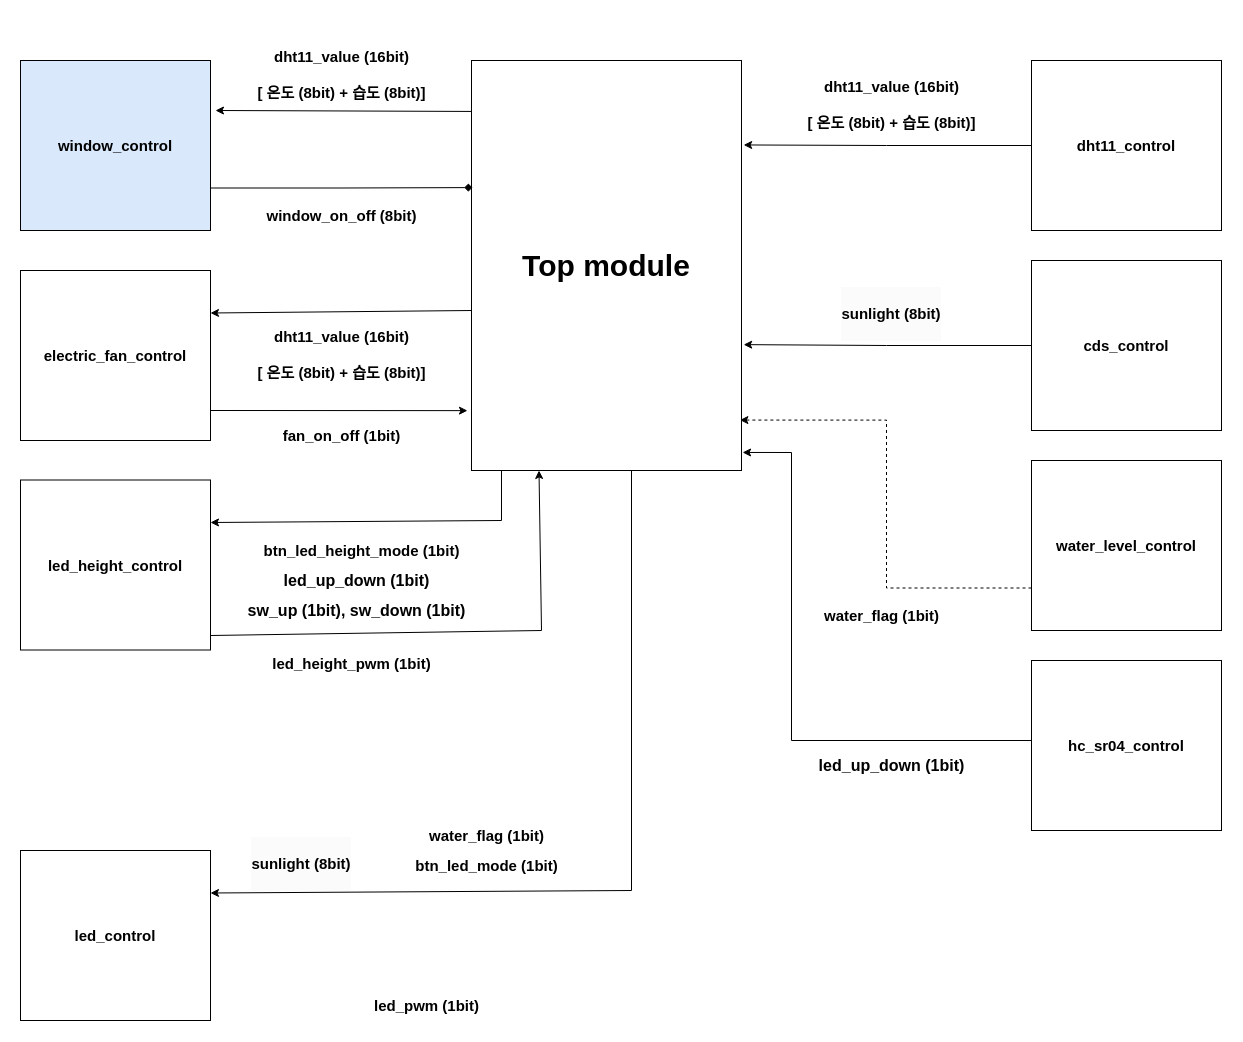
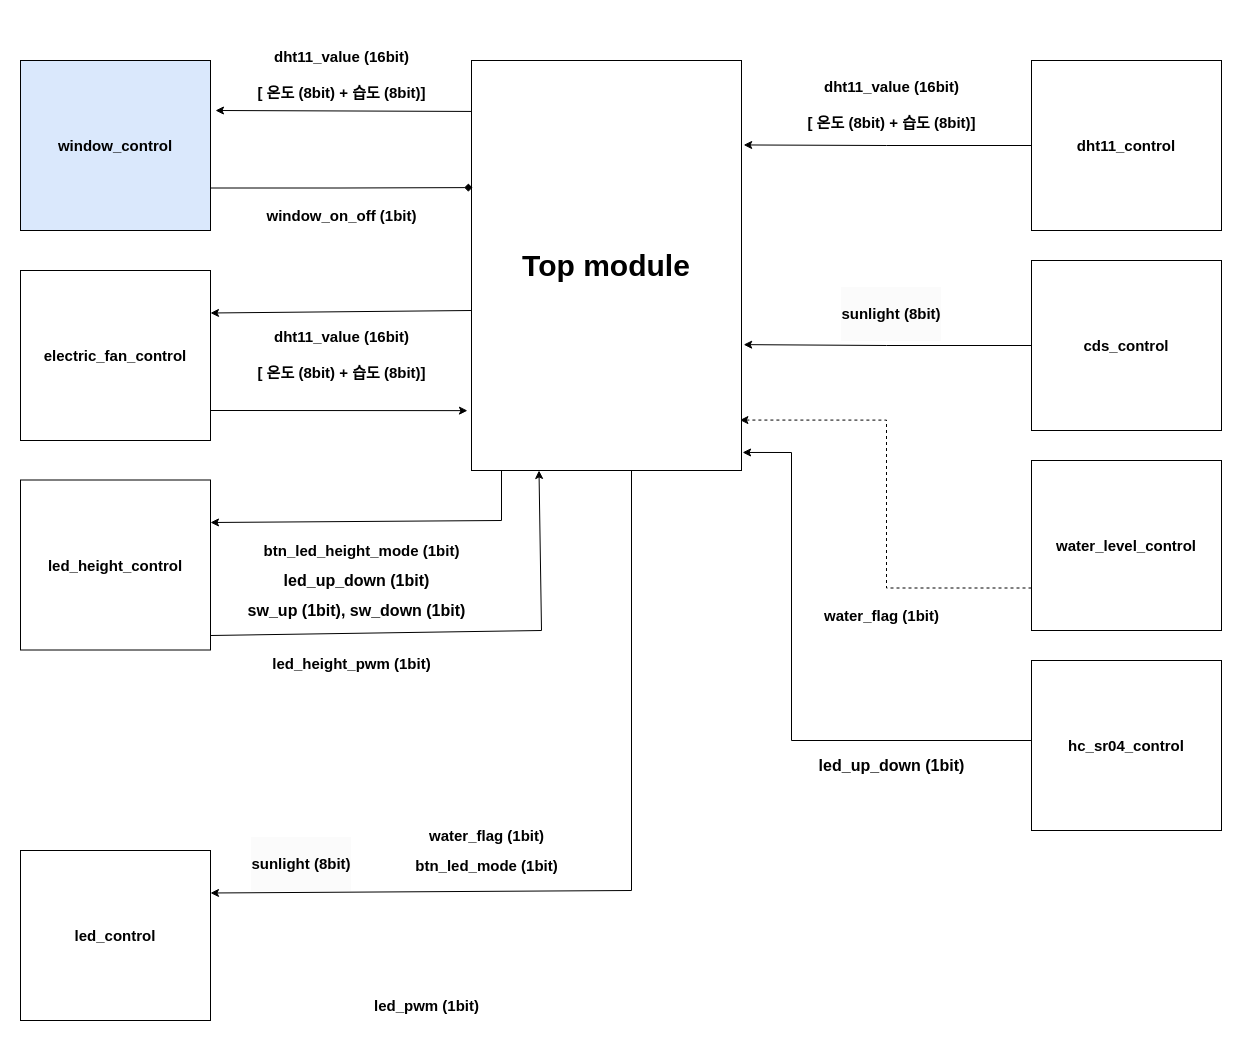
(342, 216) -> (342, 216)
(342, 436) -> none
